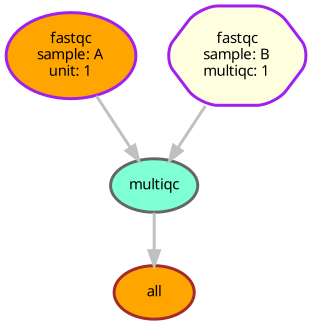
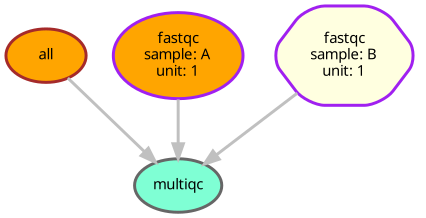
(237, 56) -> (344, 56)
(154, 232) -> (106, 115)
